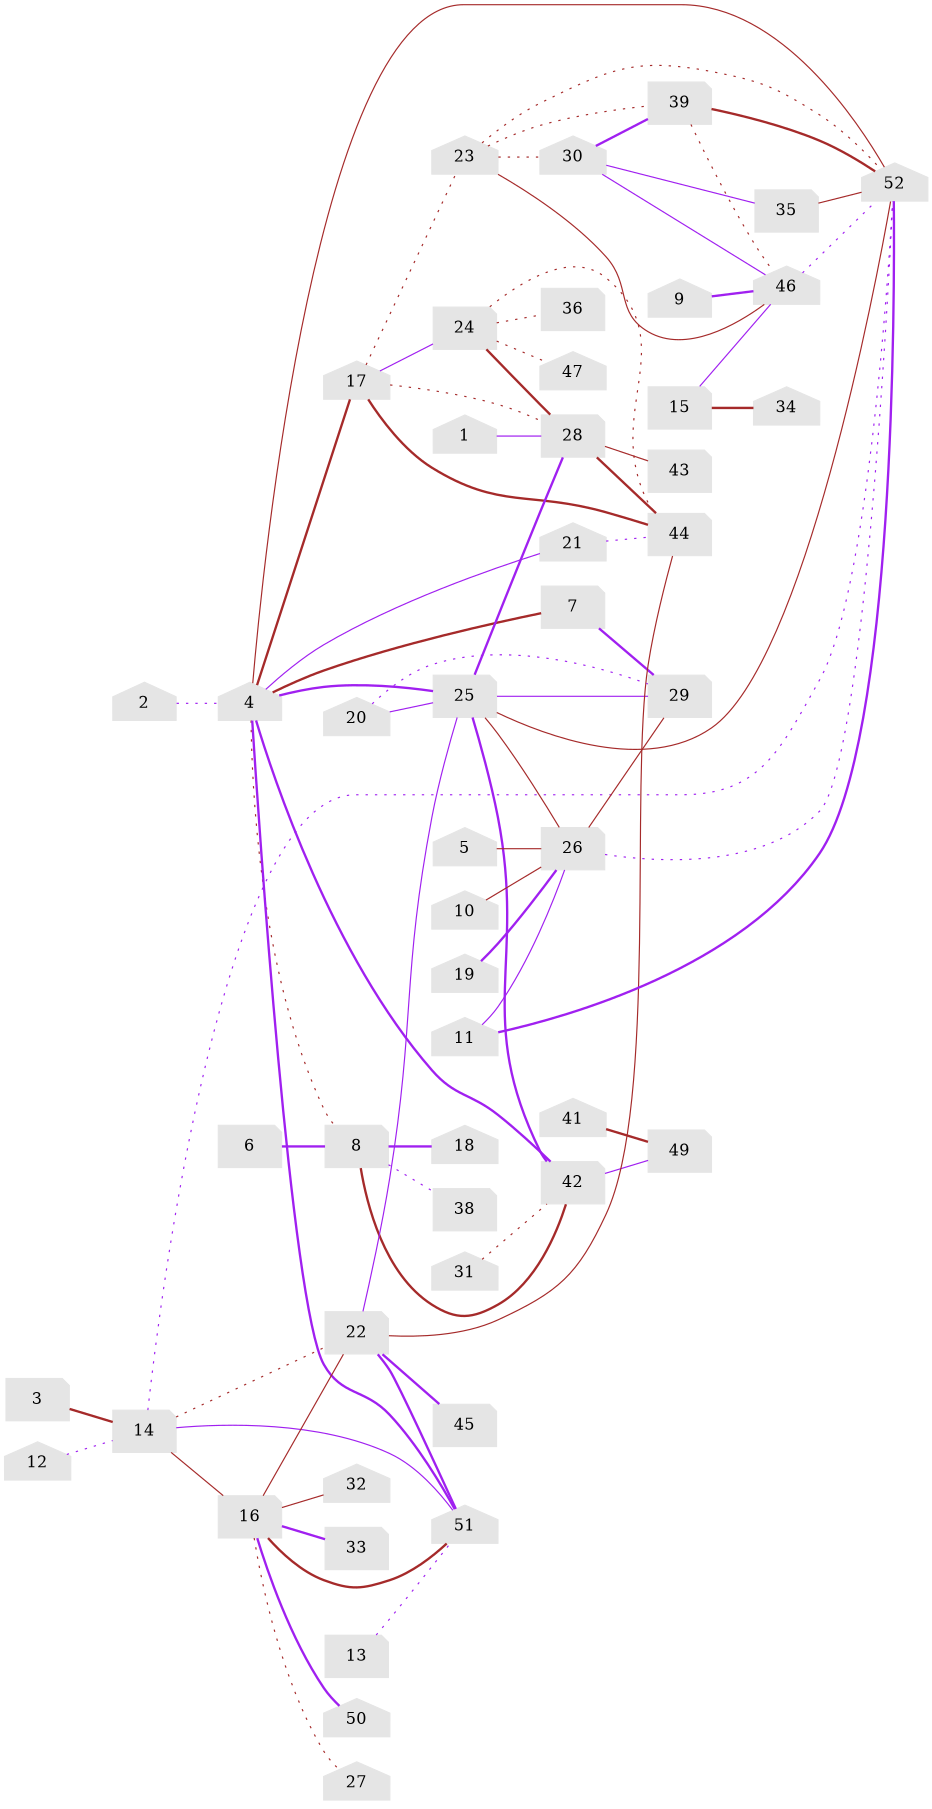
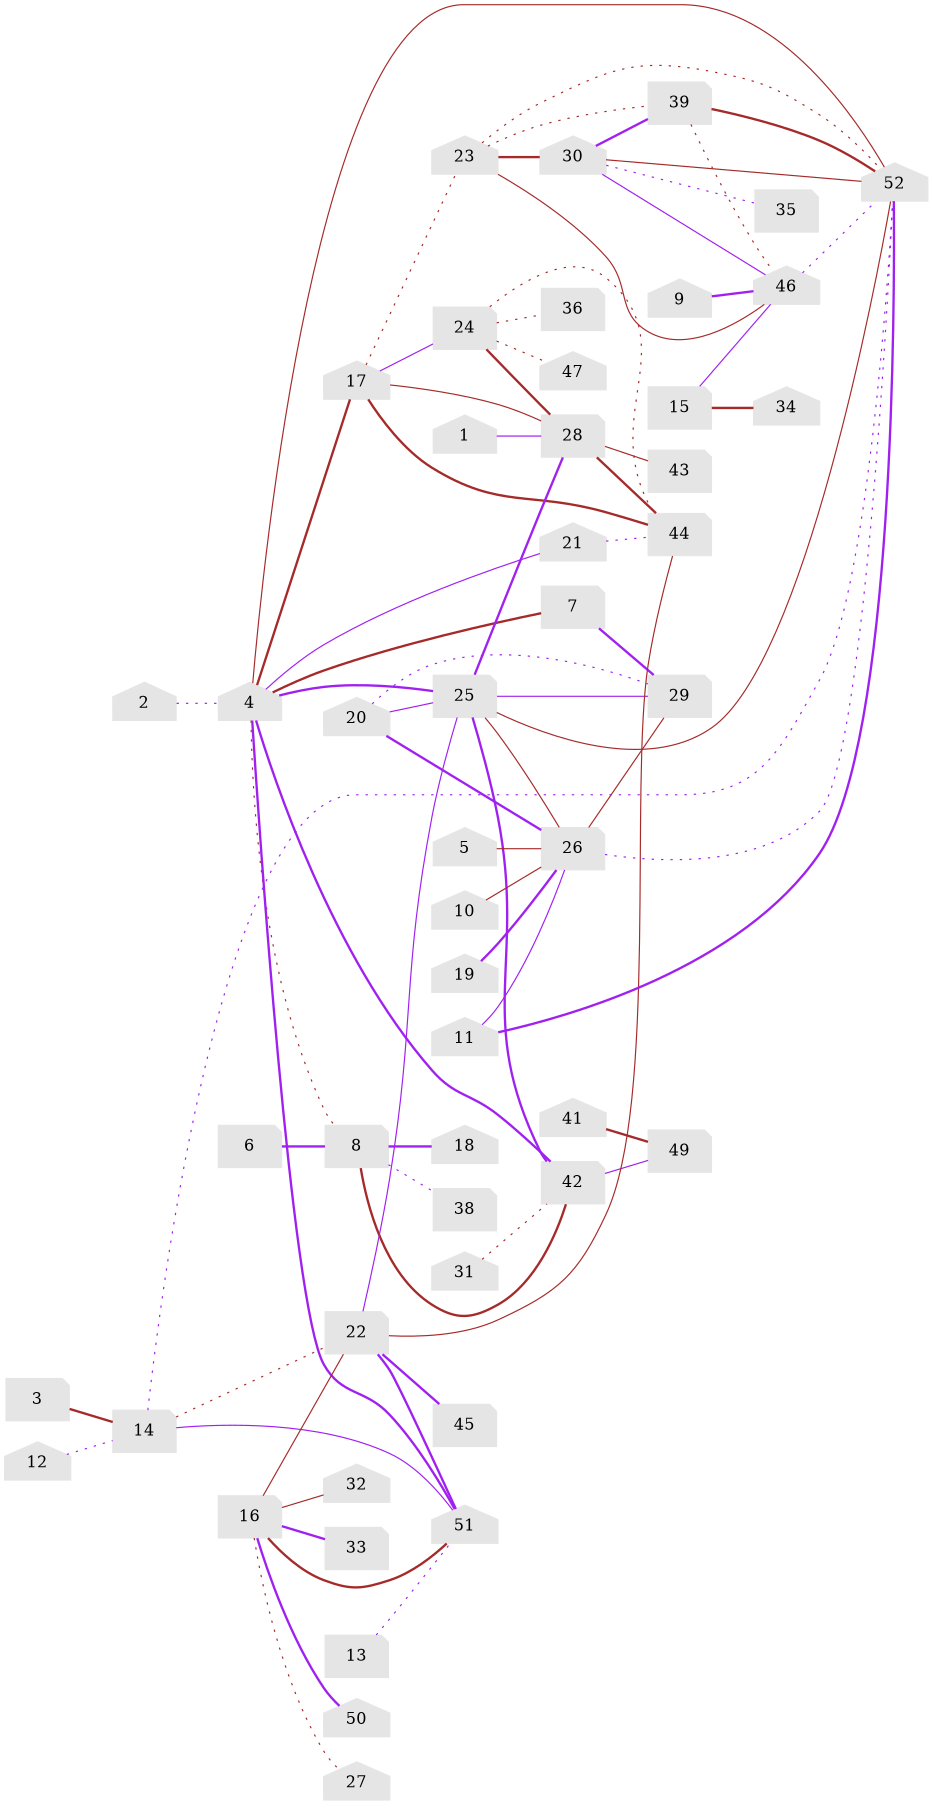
(519, 157) -> (519, 157)
(681, 184) -> (681, 184)
(840, 198) -> (734, 171)
(467, 397) -> (467, 397)
none -> (464, 783)
(197, 1474) -> none
